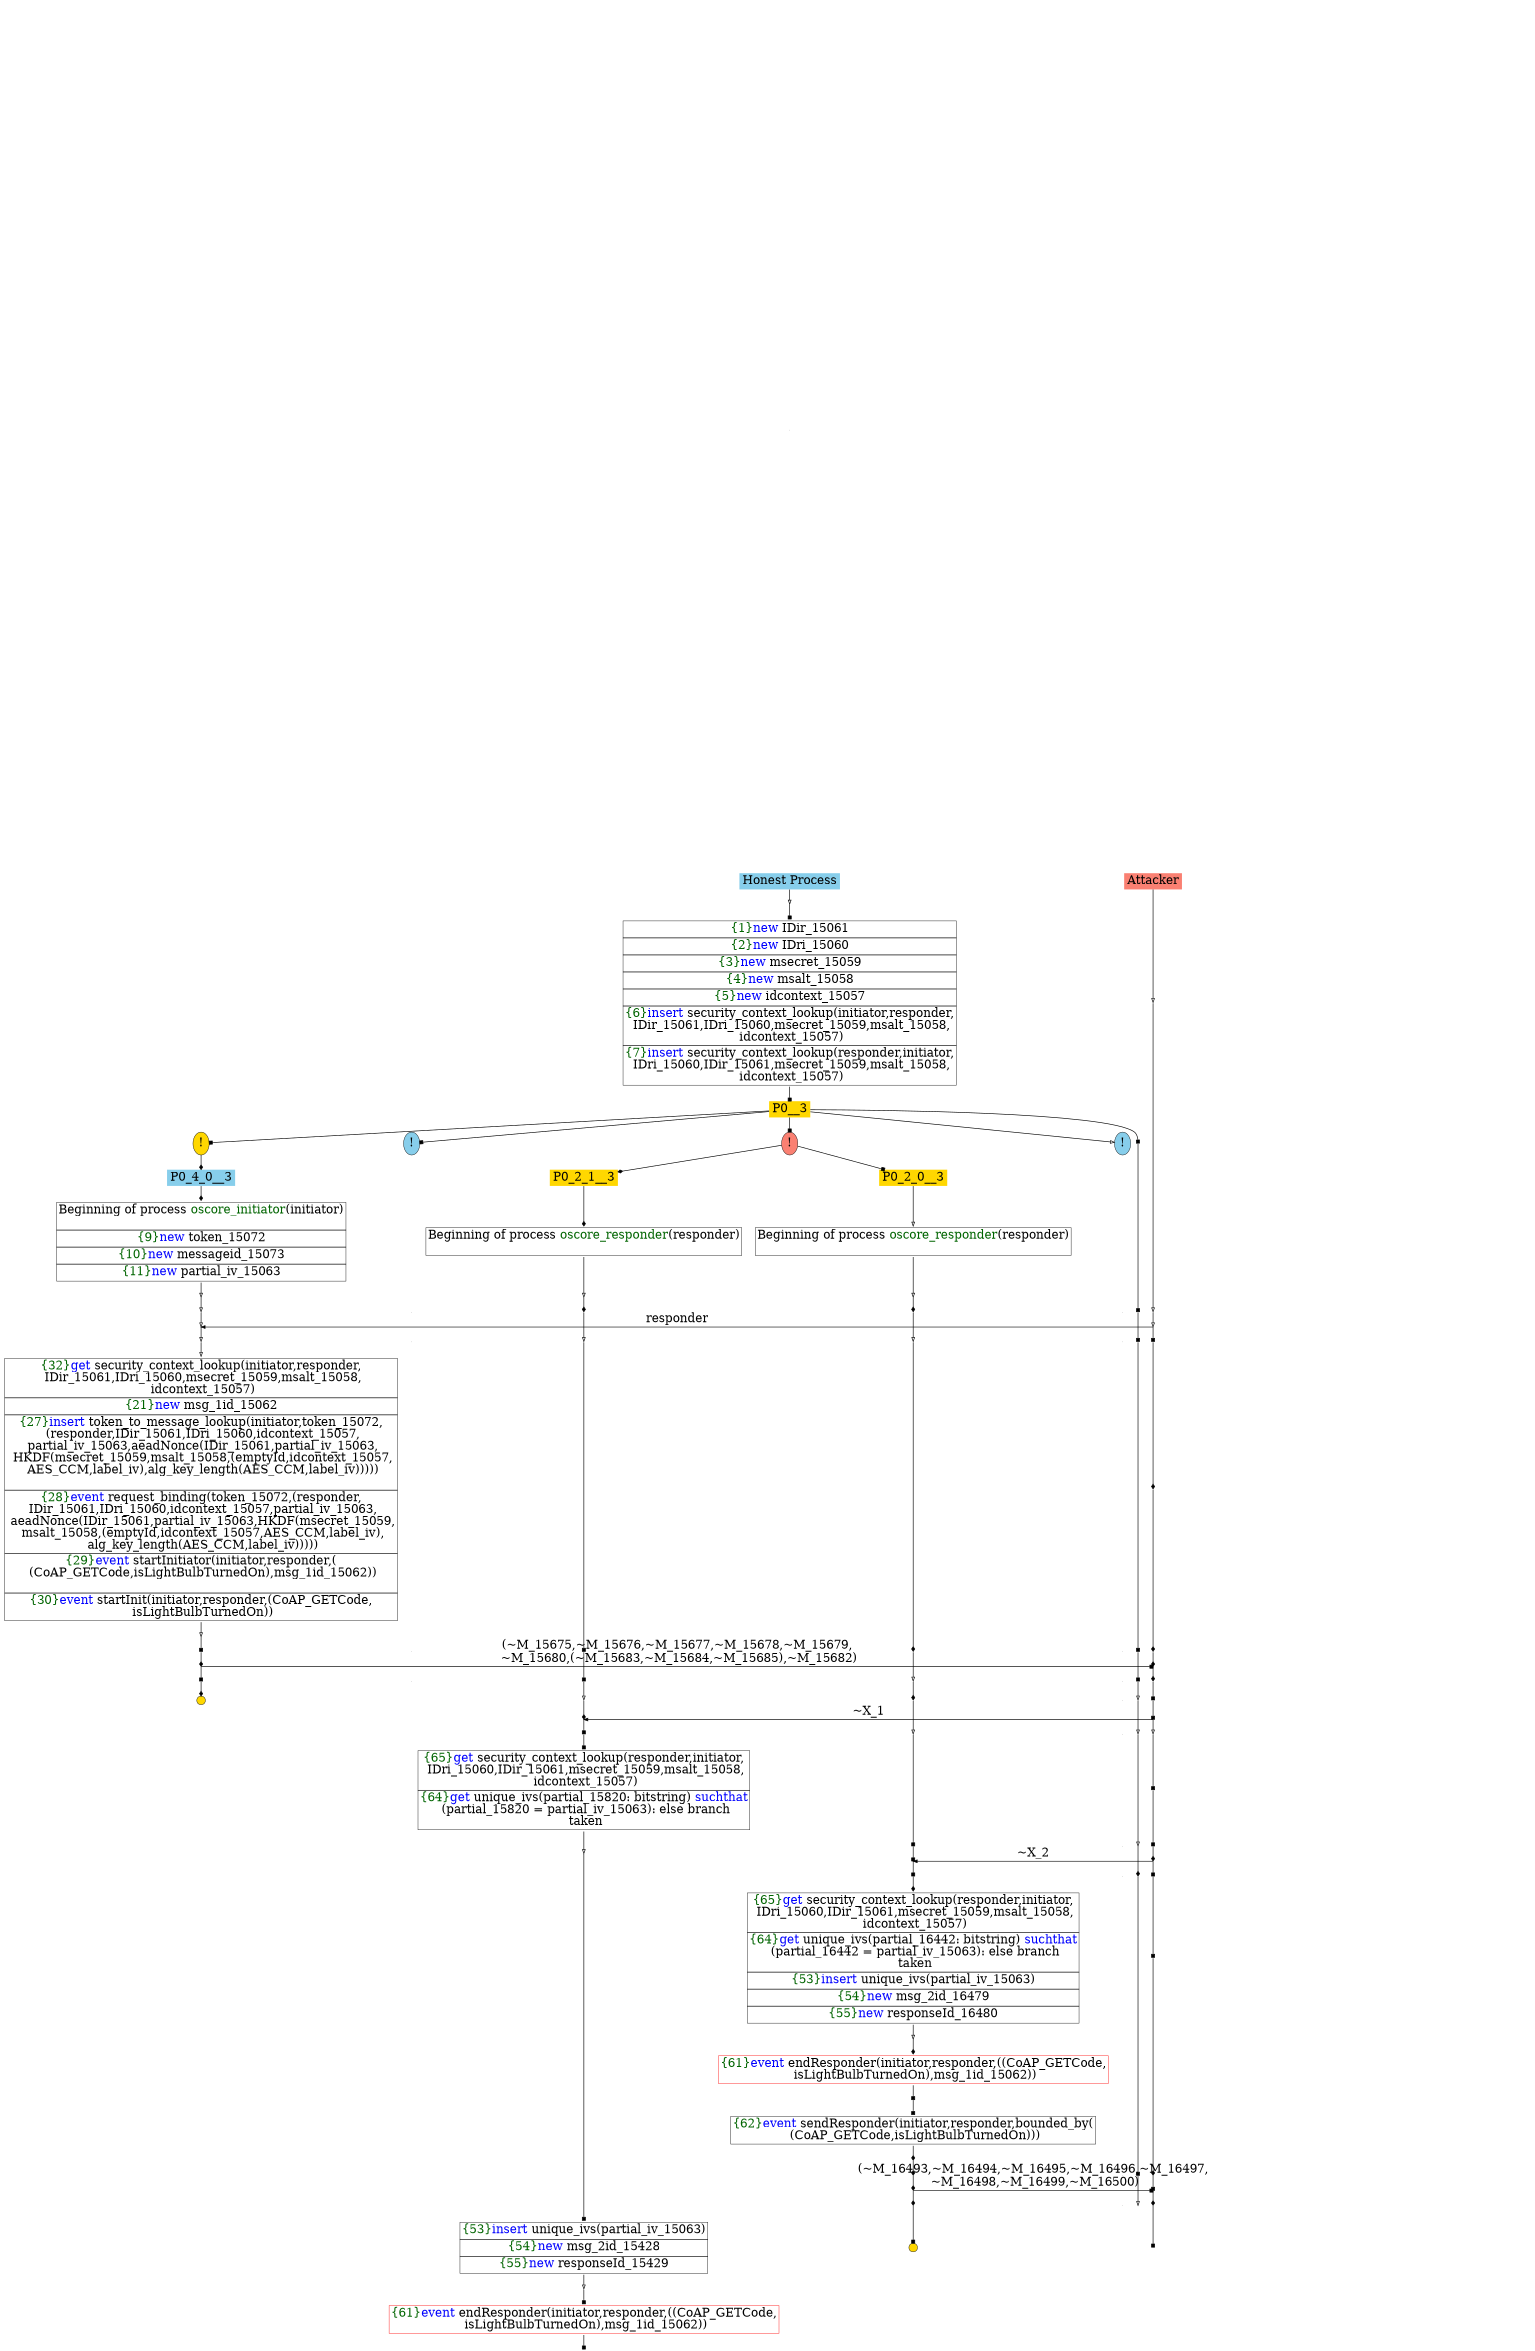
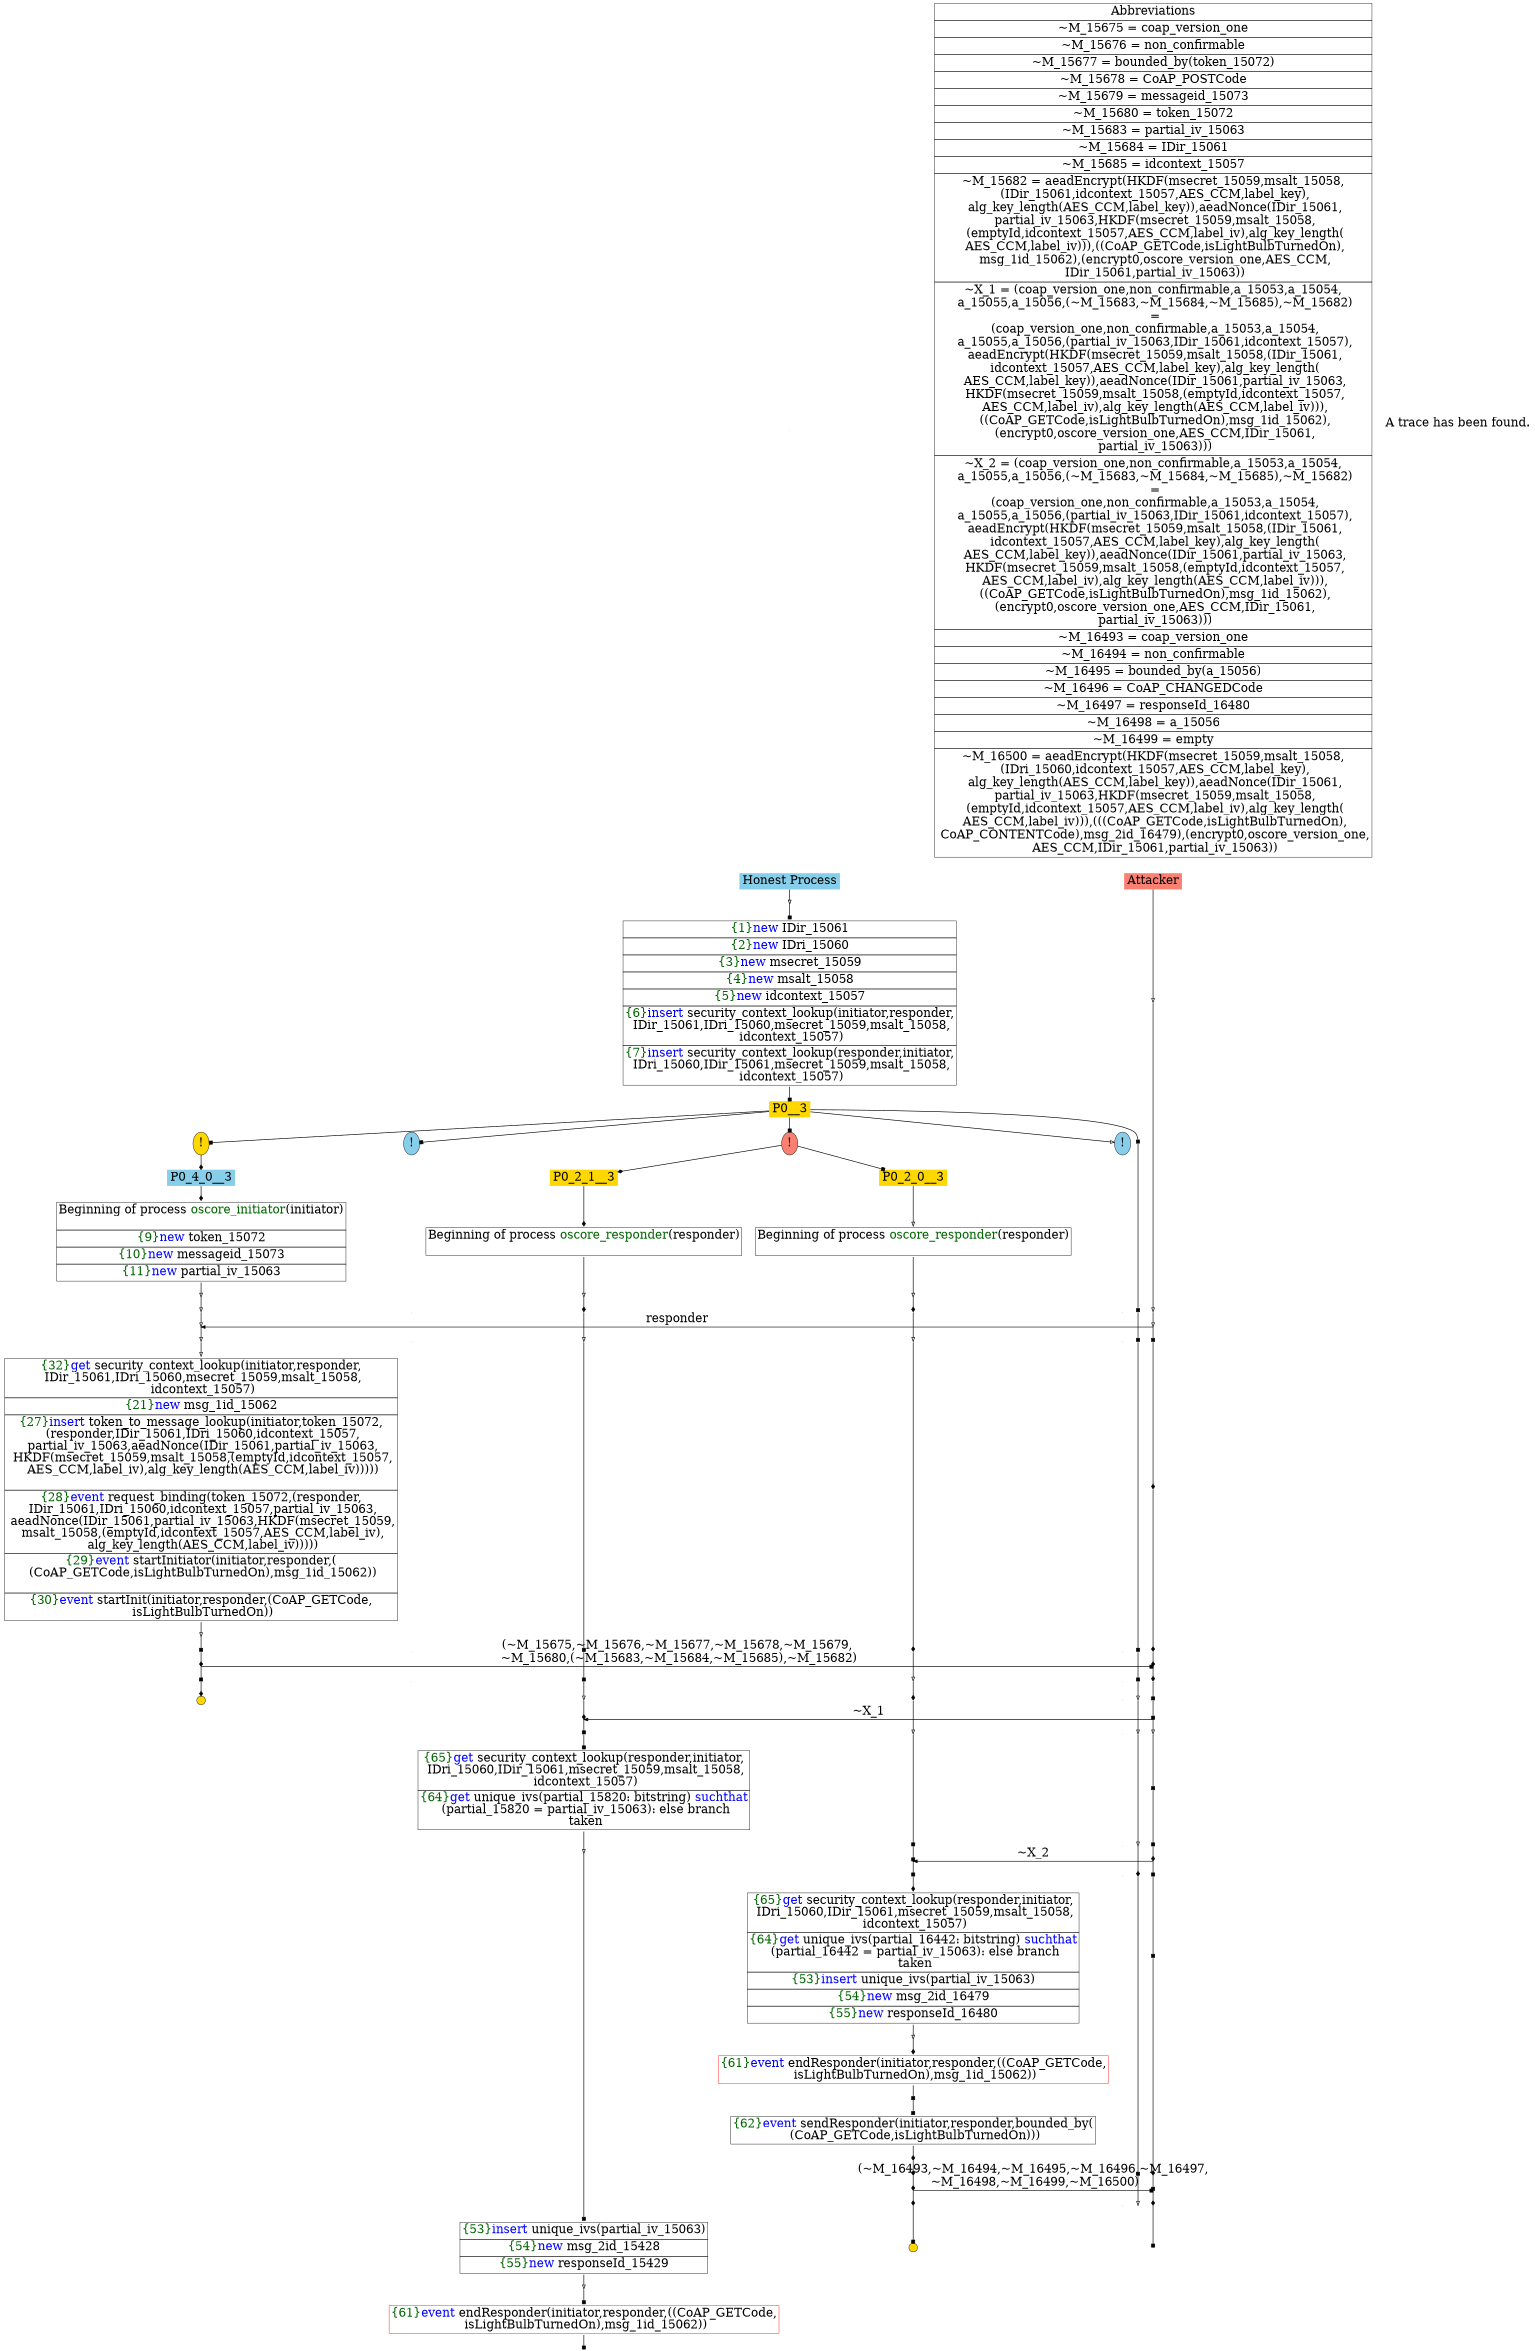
none -> (1153, 430)
none -> (1458, 430)
